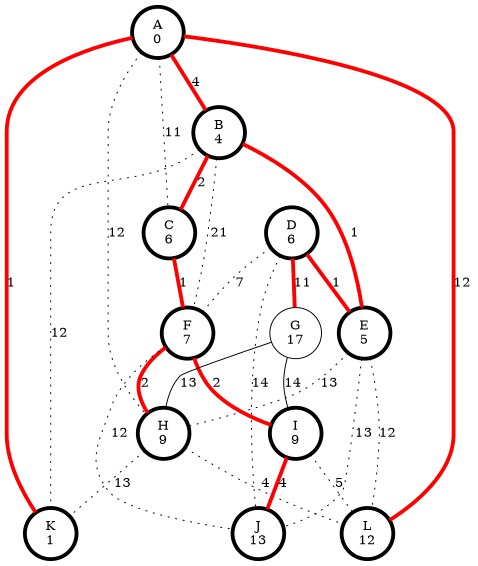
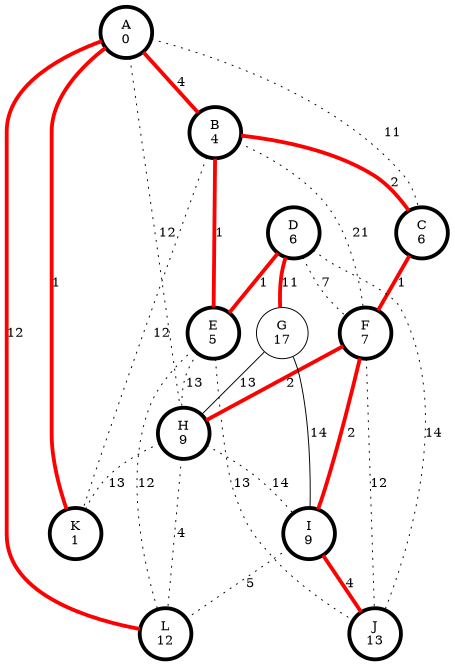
none -> (254, 475)
